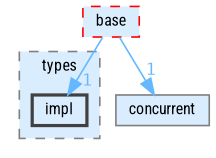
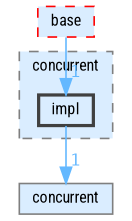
(133, 59) -> (66, 149)
(60, 67) -> (66, 67)
